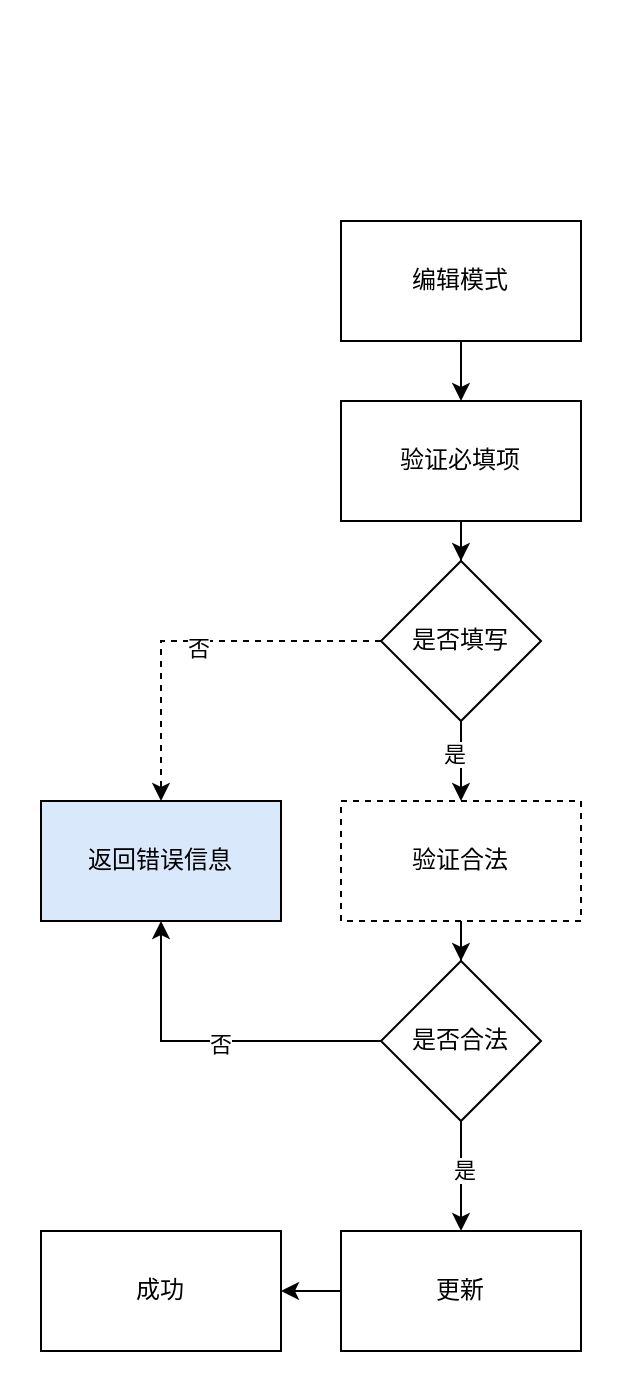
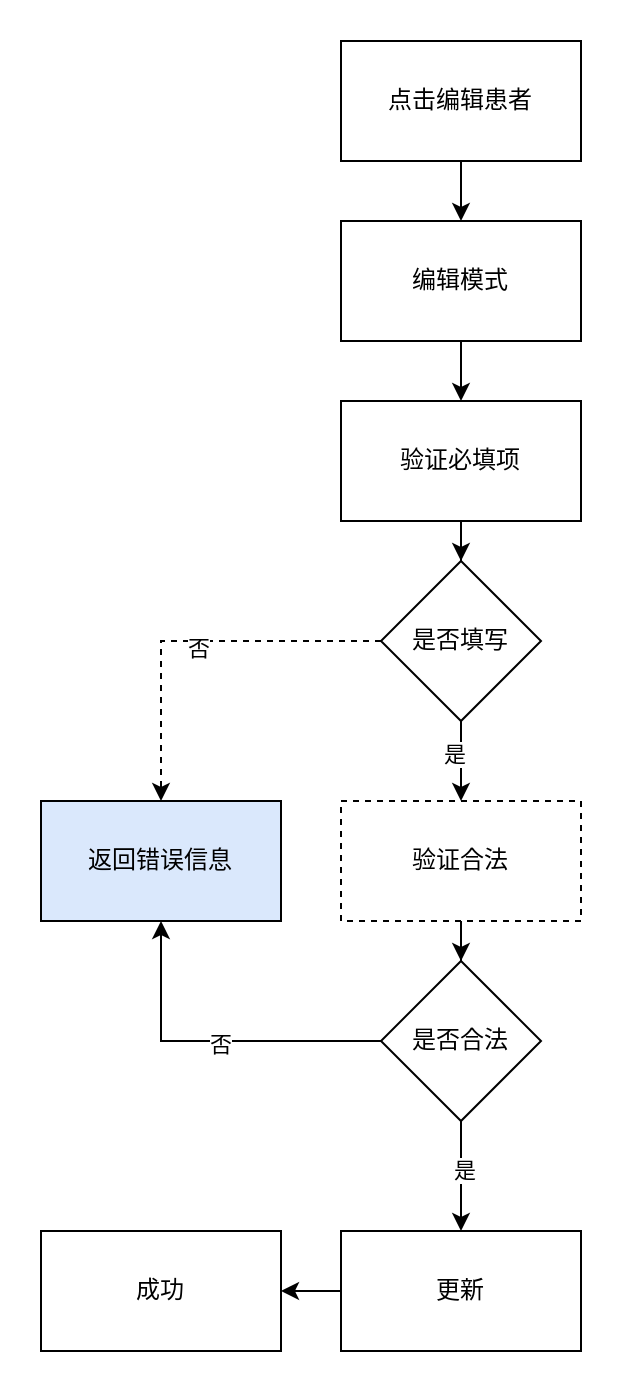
none -> (461, 101)
none -> (461, 198)
